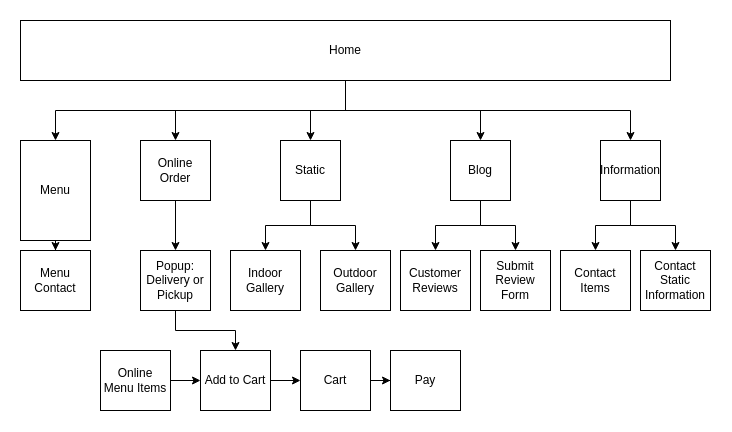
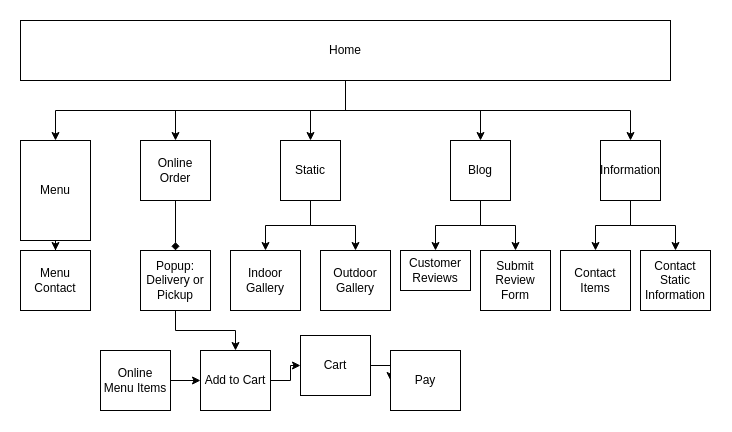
(176, 242) -> (176, 241)
(436, 281) -> (436, 271)
(336, 381) -> (336, 366)
